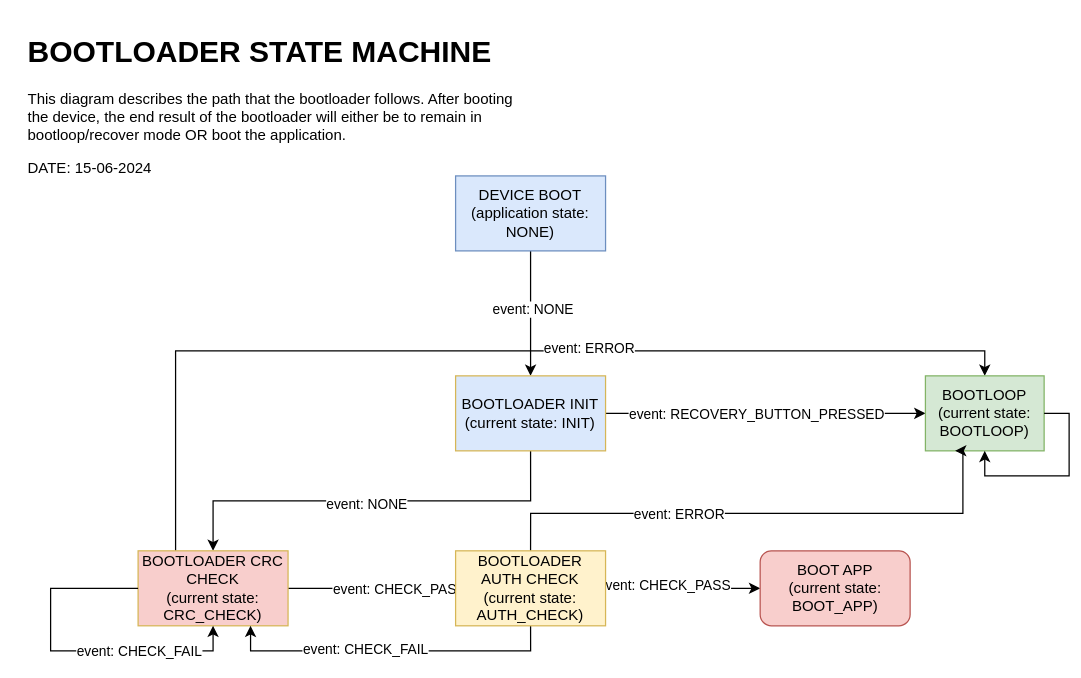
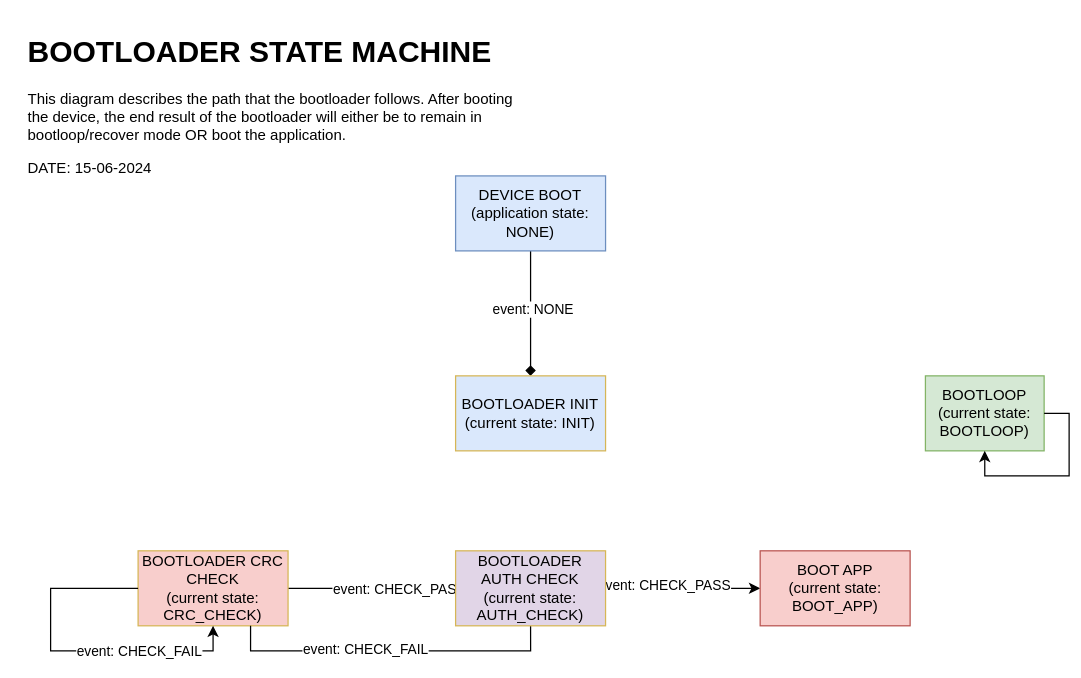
(489, 351) -> none
(531, 366) -> (531, 365)
(835, 413) -> none
(376, 501) -> none
(760, 513) -> none
(531, 588) -> (531, 588)
(835, 588) -> (835, 588)
(251, 636) -> (251, 632)
